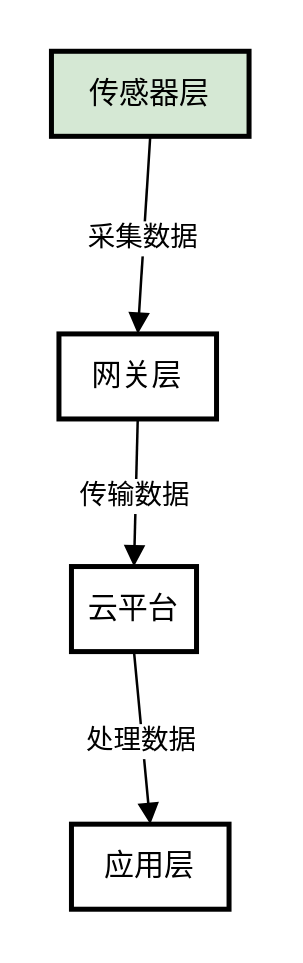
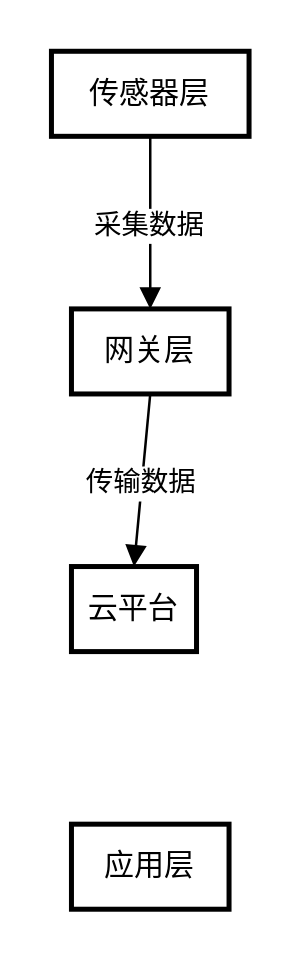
(150, 94) -> (150, 94)
(138, 376) -> (150, 351)
(141, 730) -> none
